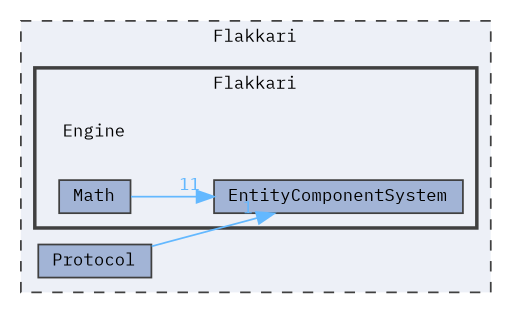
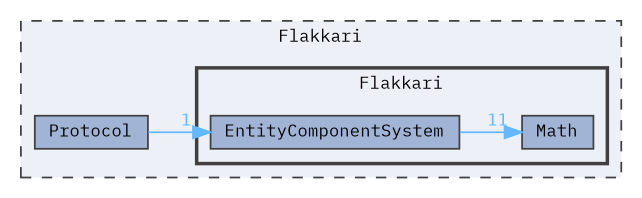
(95, 132) -> none
(164, 197) -> (482, 132)
